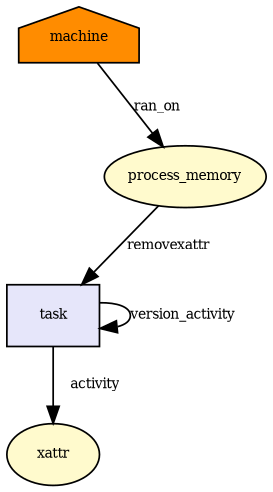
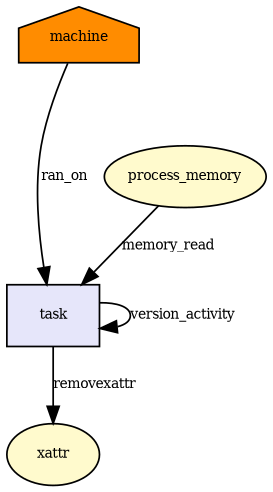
(125, 98) -> (39, 163)
(169, 246) -> (169, 246)
(95, 385) -> (95, 385)
